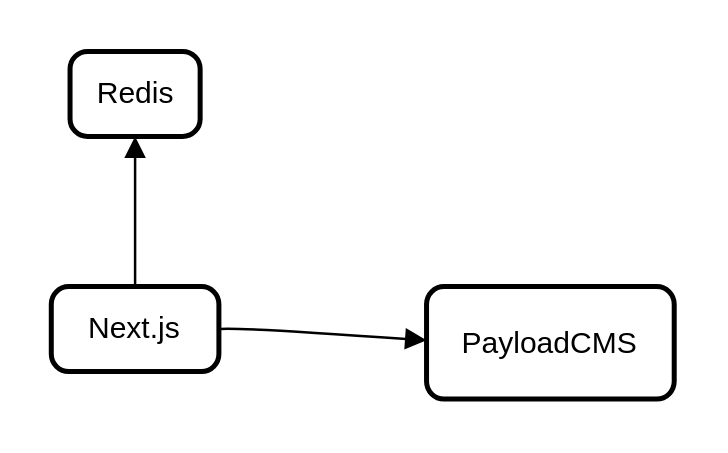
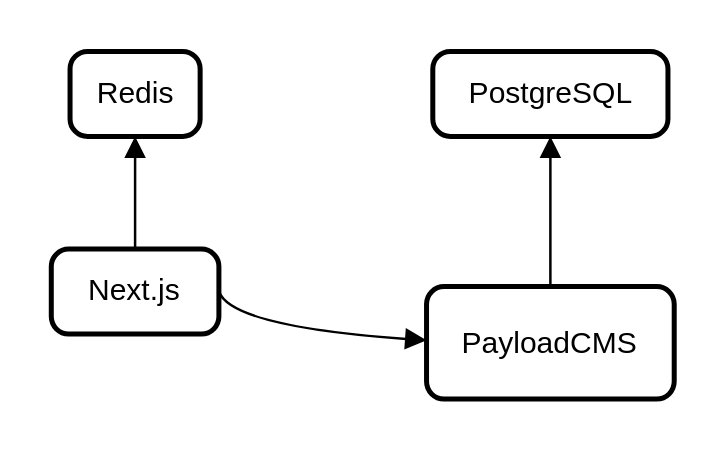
none -> (550, 94)
none -> (550, 220)
(135, 329) -> (135, 291)
